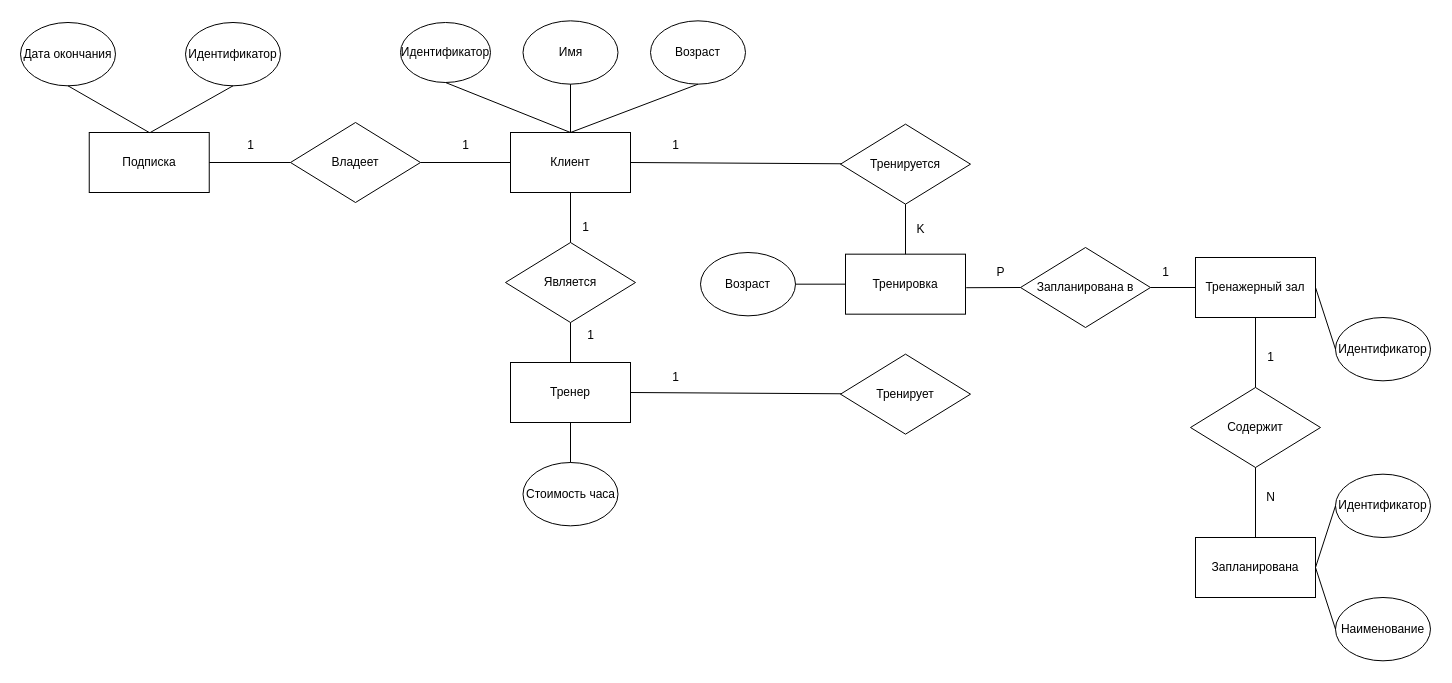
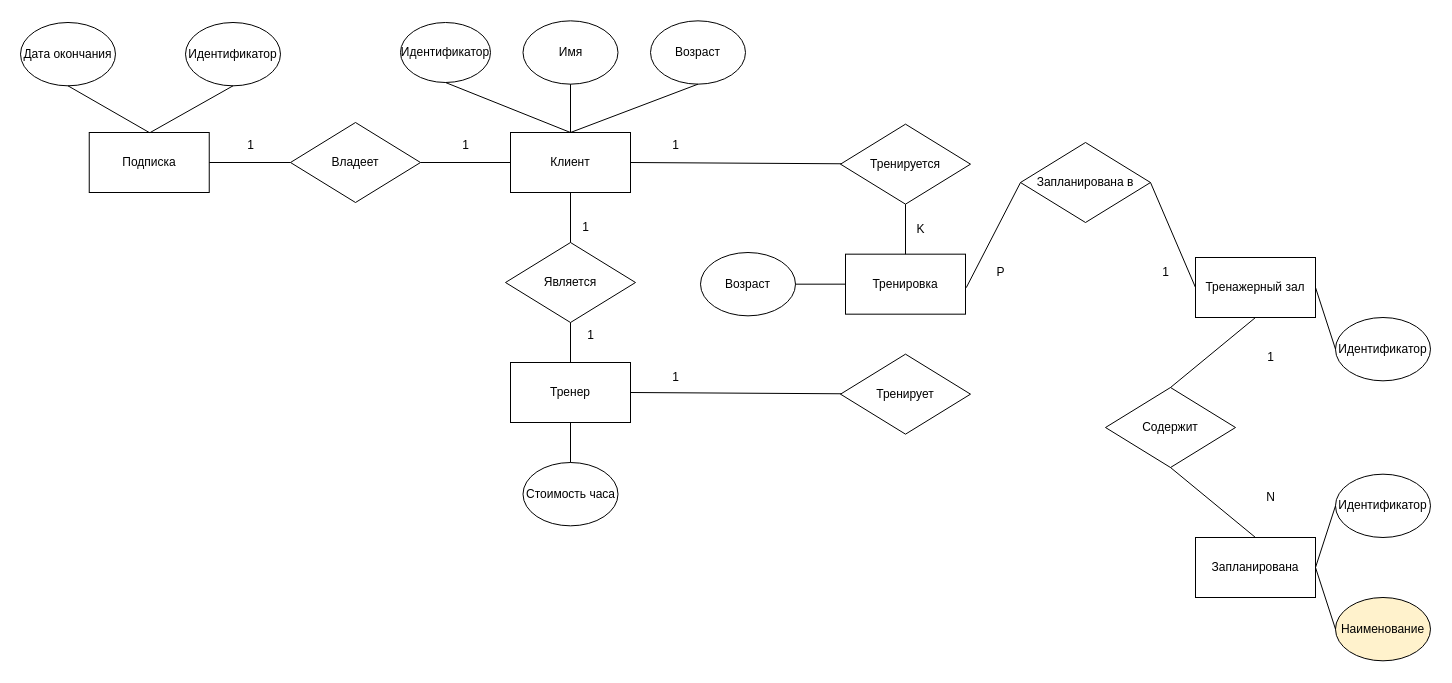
(1086, 288) -> (1086, 183)
(1256, 428) -> (1171, 428)
(1383, 629) -> (1383, 629)
